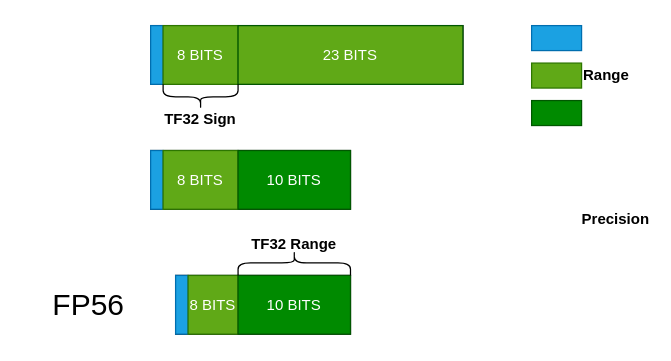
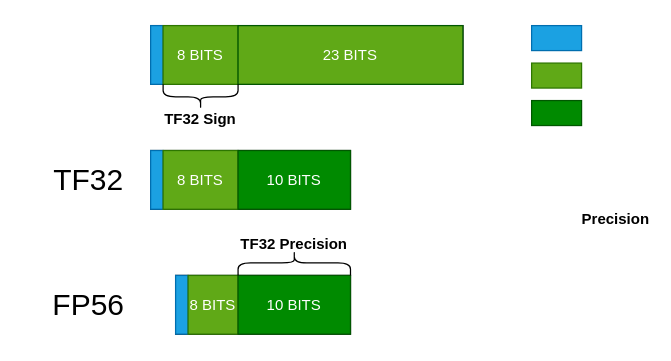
(607, 76) -> none
none -> (88, 180)
(294, 244) -> (294, 244)
